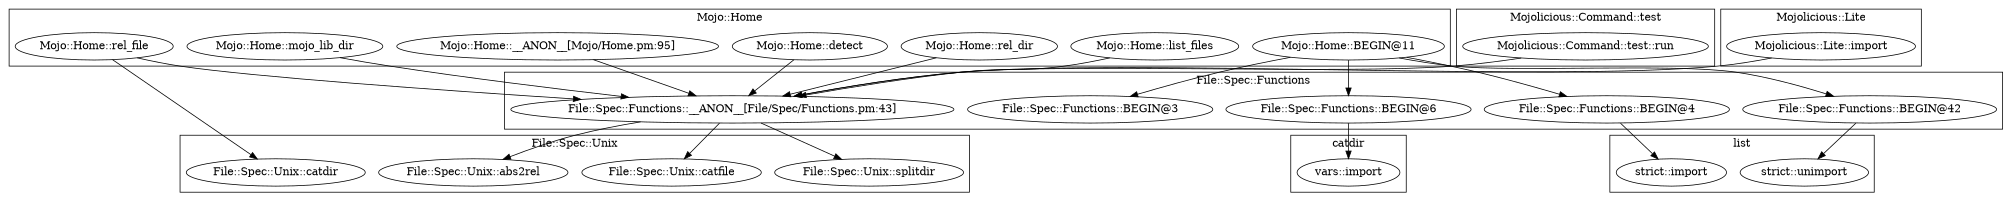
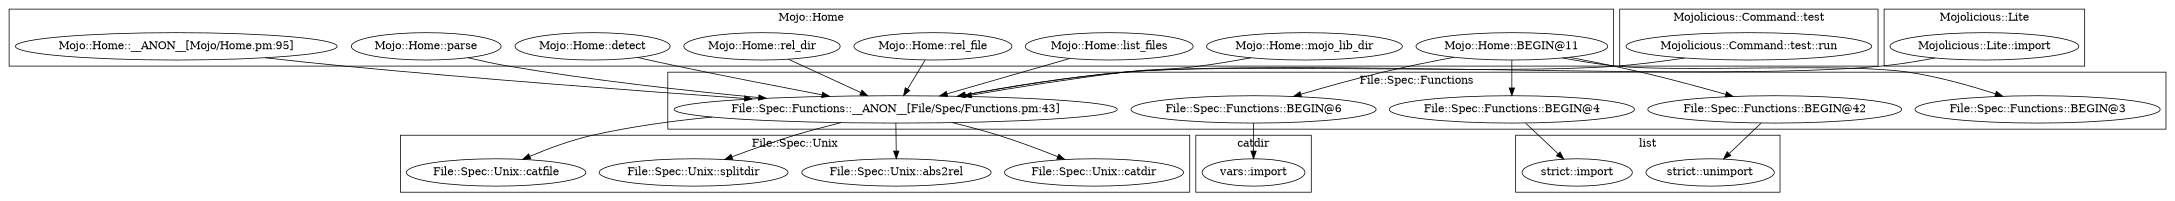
none -> (426, 46)
(182, 107) -> (1014, 140)
